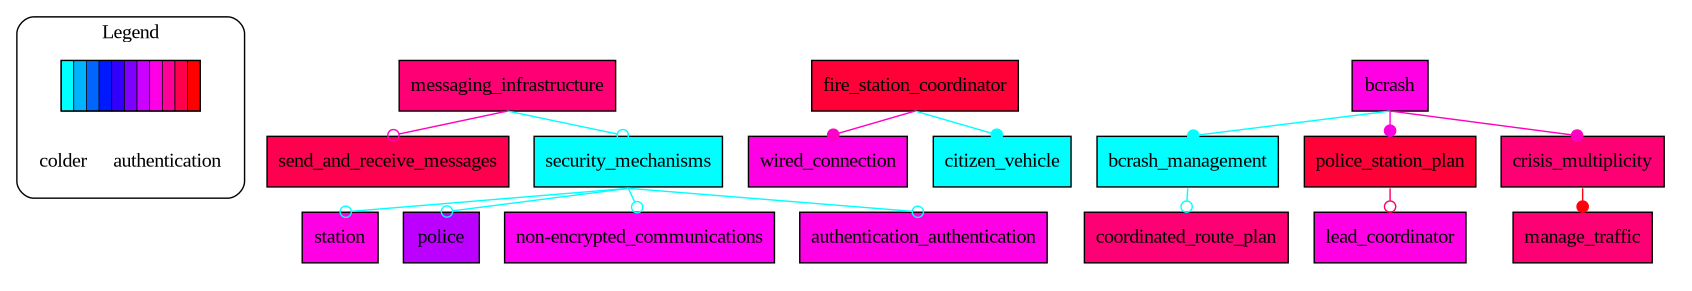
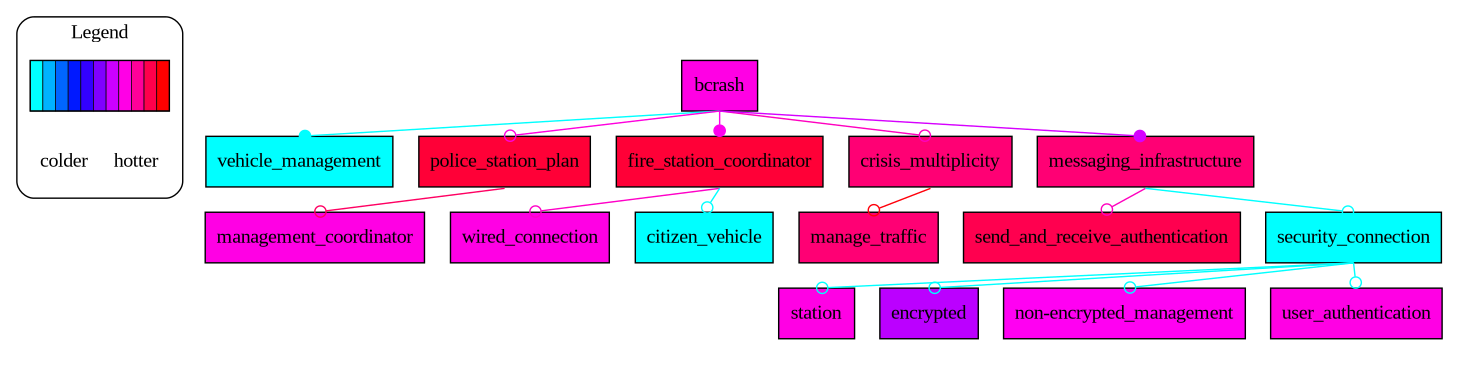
none -> (720, 120)
(1390, 120) -> (572, 128)
(877, 122) -> (630, 200)
(953, 122) -> (713, 198)
none -> (927, 123)
(1481, 123) -> (859, 128)
(131, 162) -> (100, 162)
(388, 162) -> (1102, 238)
(628, 162) -> (1354, 238)
(1188, 162) -> (299, 162)
(1583, 195) -> (905, 198)
(441, 238) -> (929, 313)
(640, 238) -> (1124, 313)
(923, 238) -> (1356, 313)
(1186, 238) -> none
(1390, 238) -> (315, 238)
